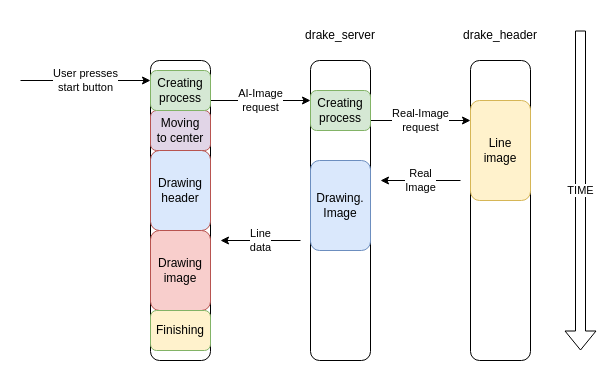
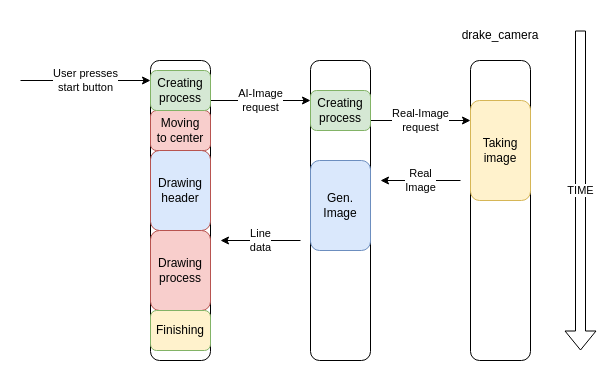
(341, 36) -> none
(501, 36) -> (501, 36)
(181, 131) -> (181, 131)
(501, 151) -> (501, 151)
(341, 206) -> (341, 206)
(181, 271) -> (181, 271)
